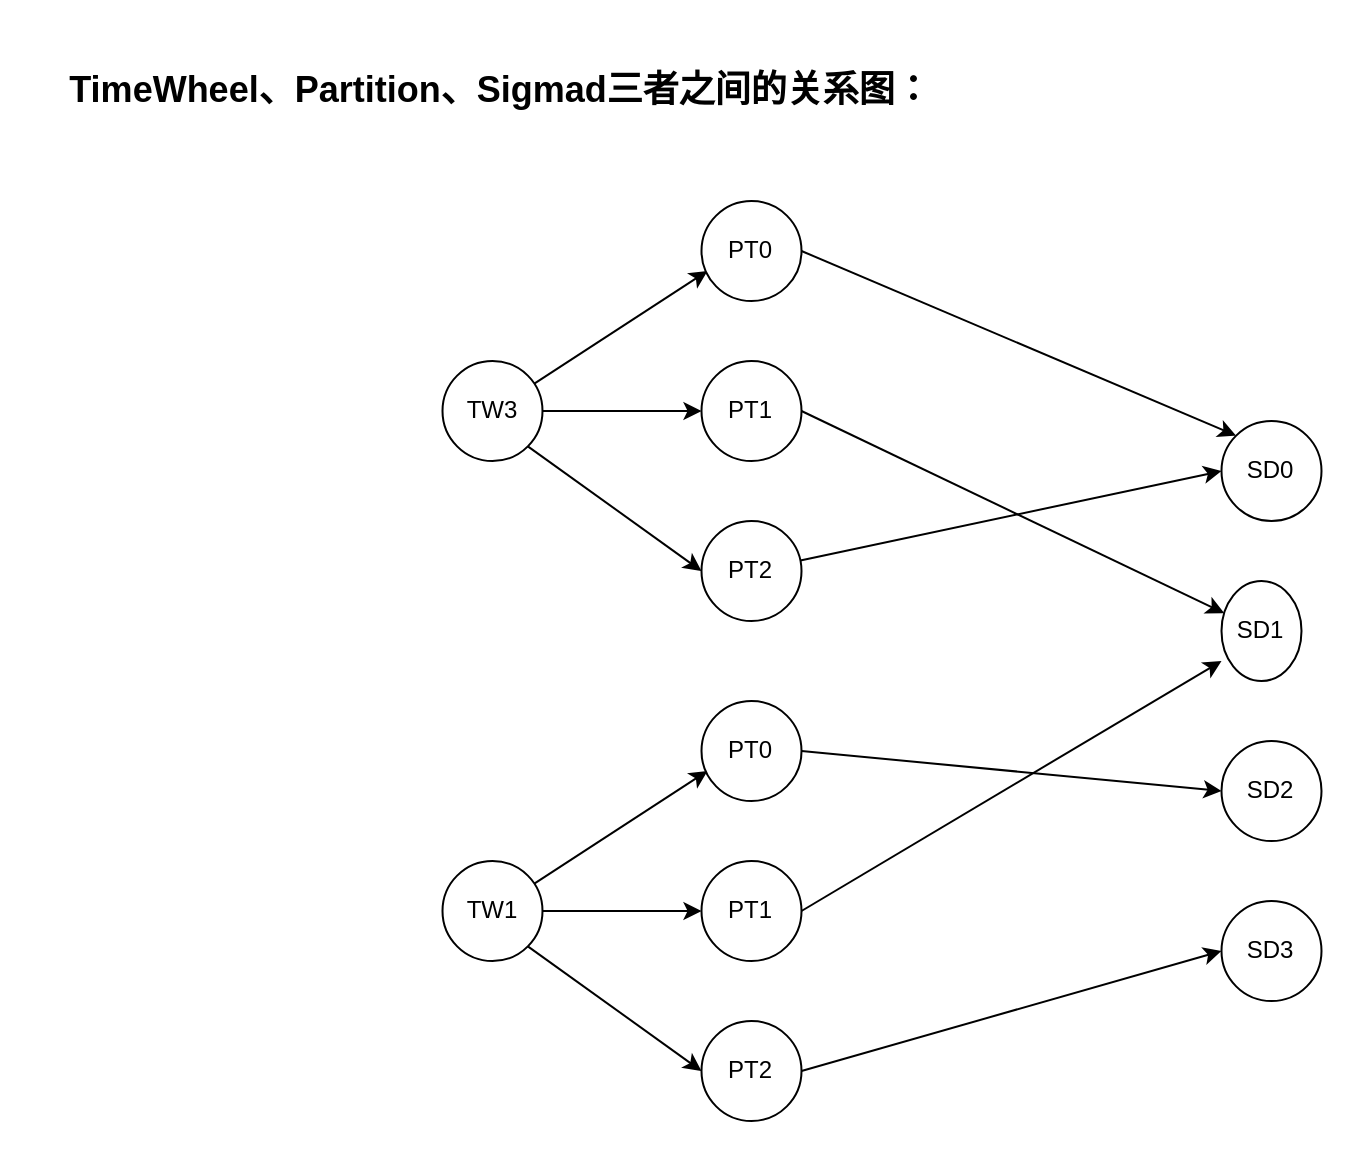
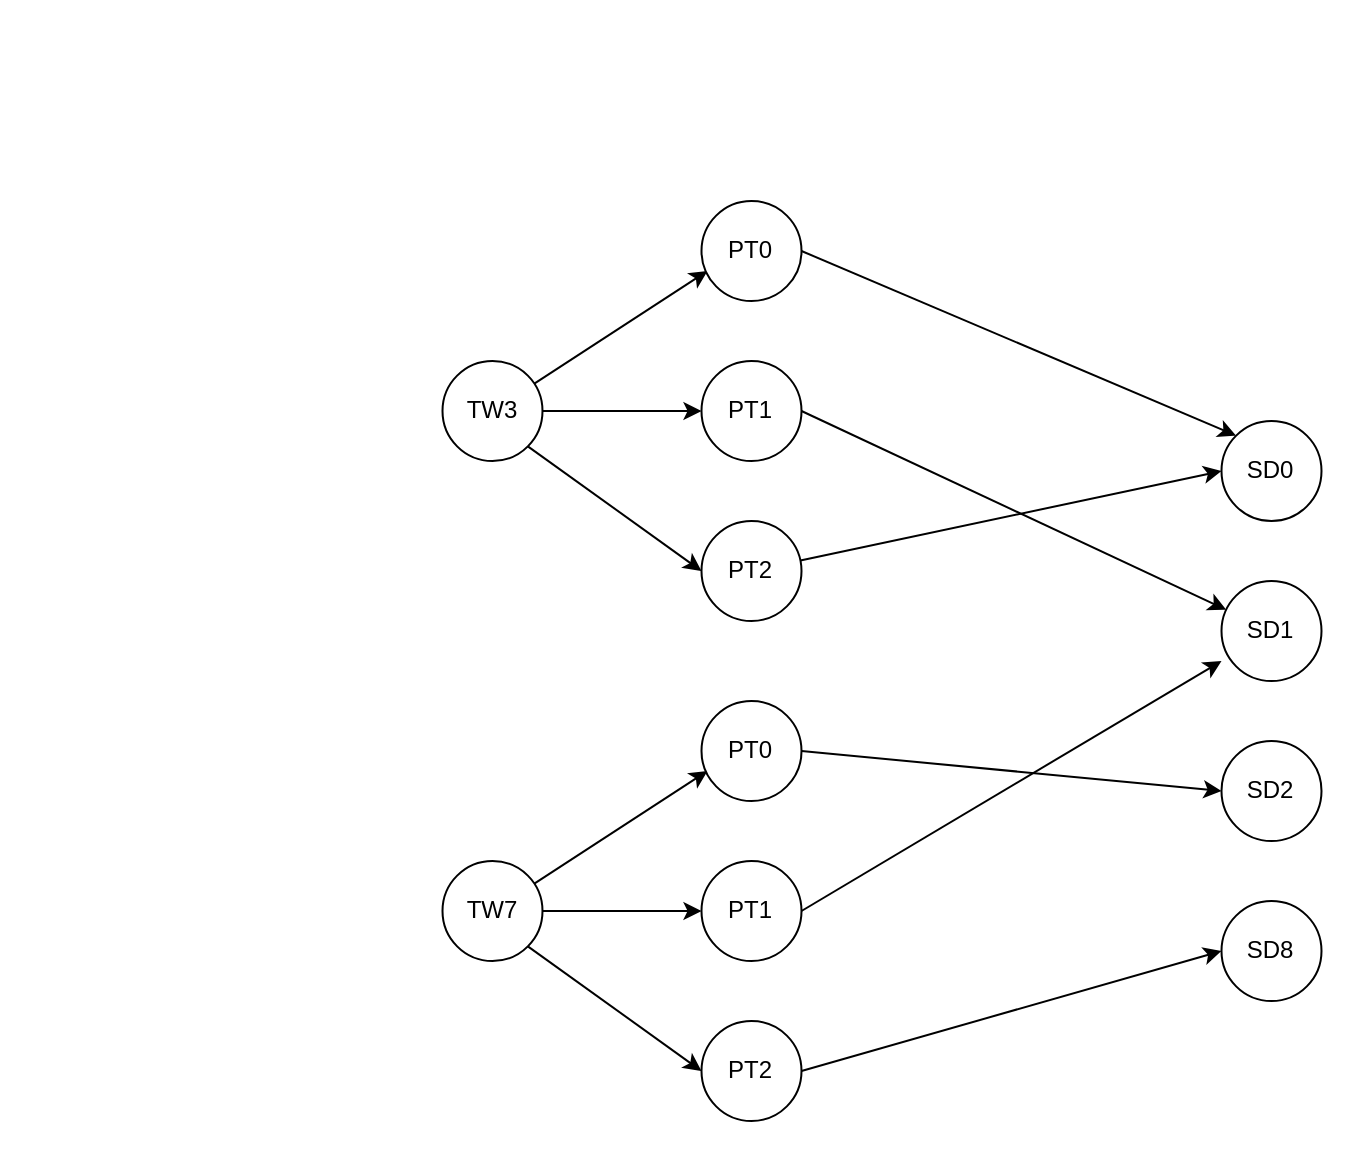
(501, 91) -> none
(1262, 631) -> (1272, 631)
(493, 911) -> (493, 911)
(1271, 951) -> (1271, 951)
